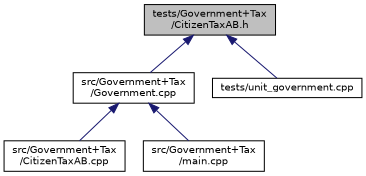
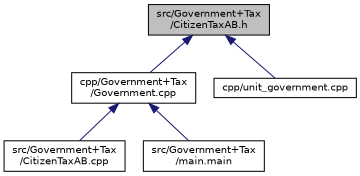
(210, 20) -> (209, 20)
(134, 88) -> (134, 88)
(287, 88) -> (285, 88)
(204, 156) -> (204, 156)
